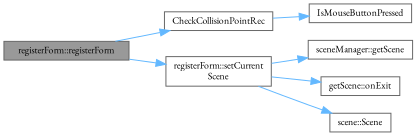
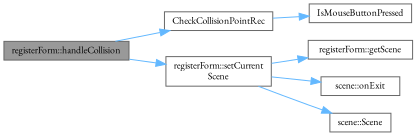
(360, 50) -> (360, 50)
(66, 51) -> (66, 51)
(360, 86) -> (360, 86)
